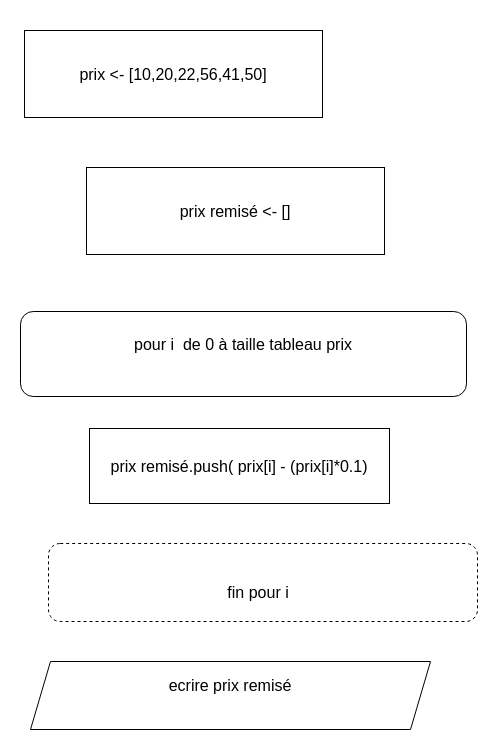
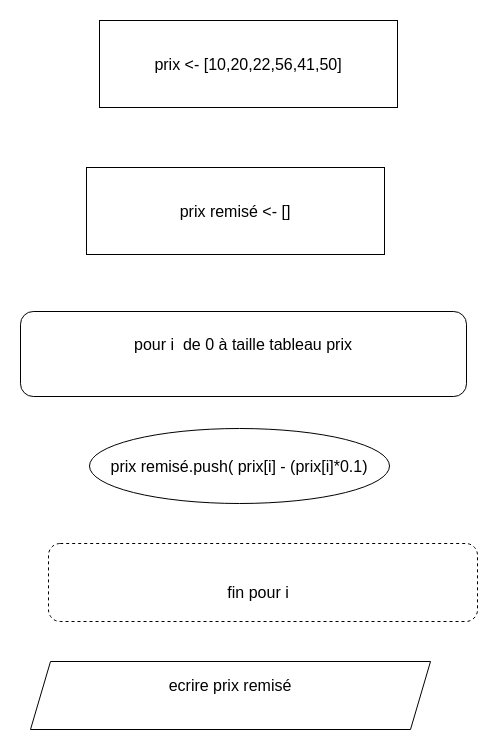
(174, 74) -> (249, 64)
(240, 466) -> (240, 466)
